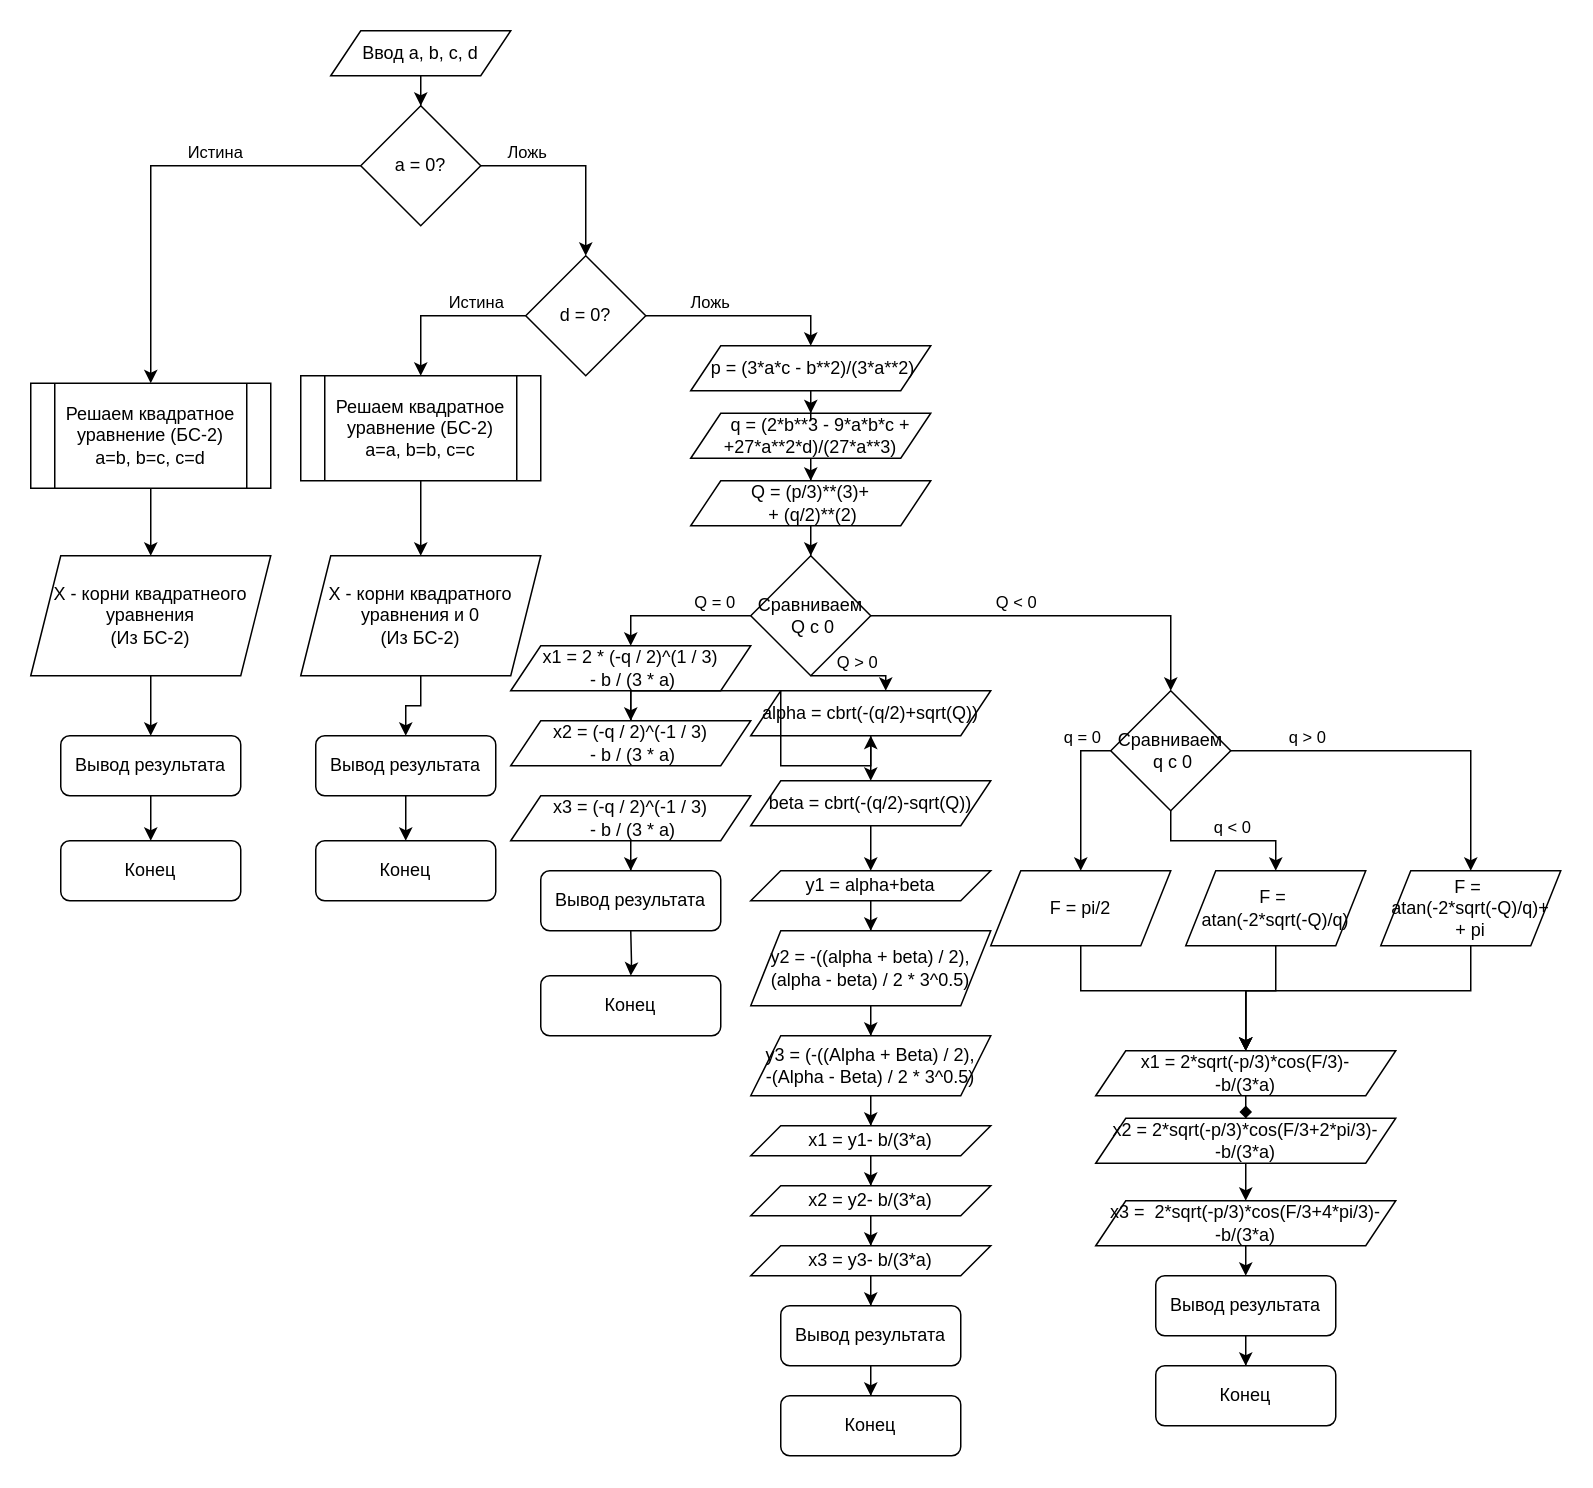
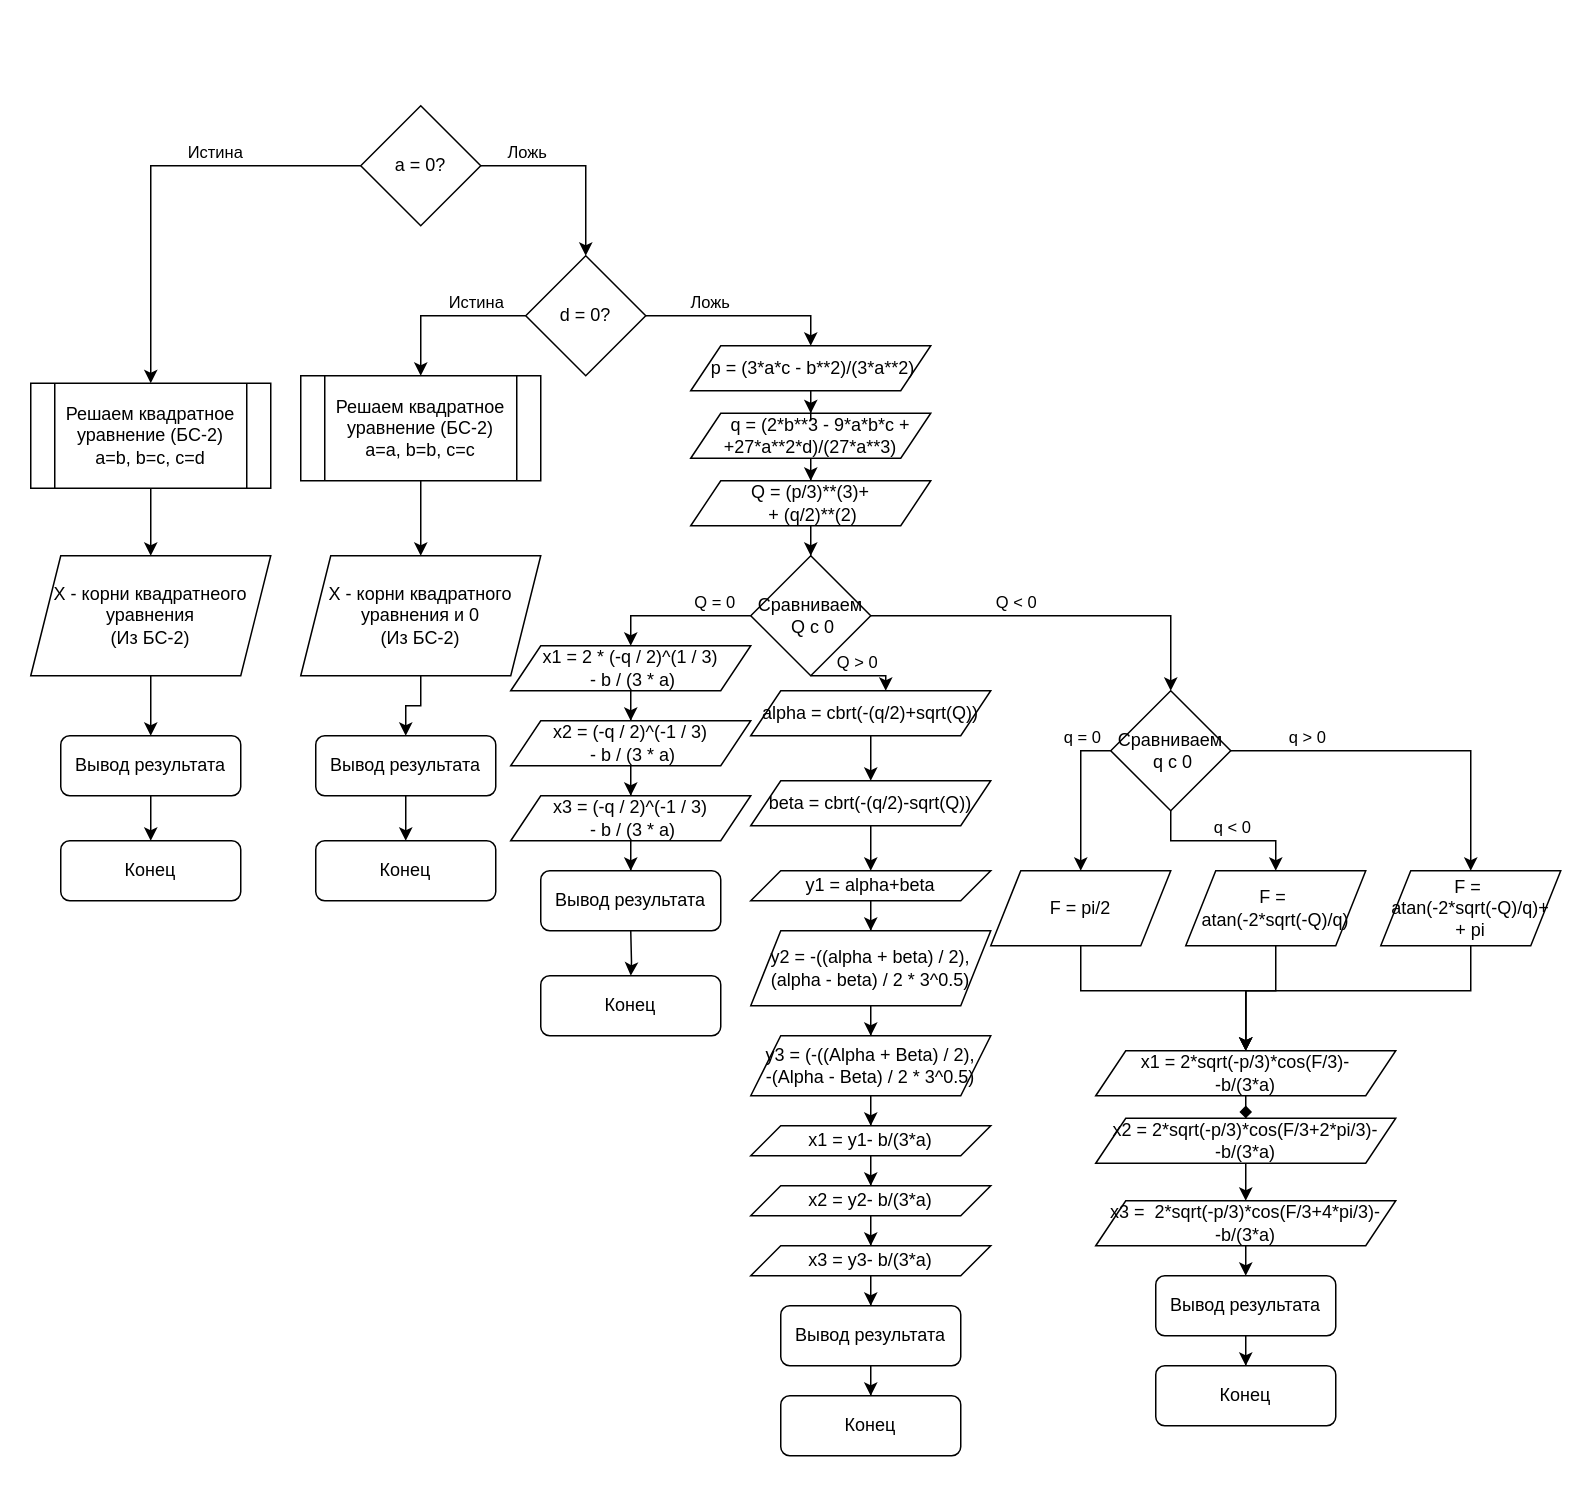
(421, 53) -> none
(421, 96) -> none
(781, 741) -> (631, 786)
